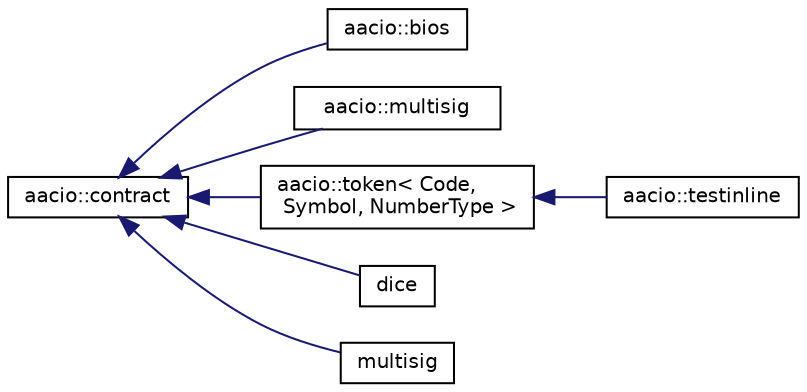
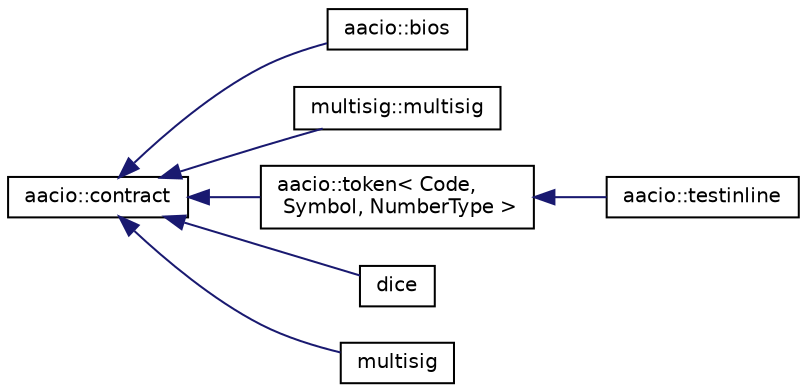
(397, 108) -> (397, 108)
